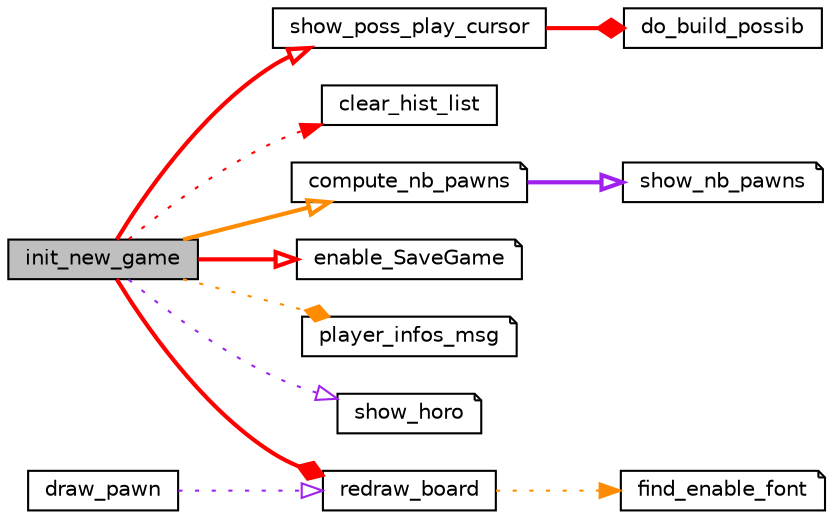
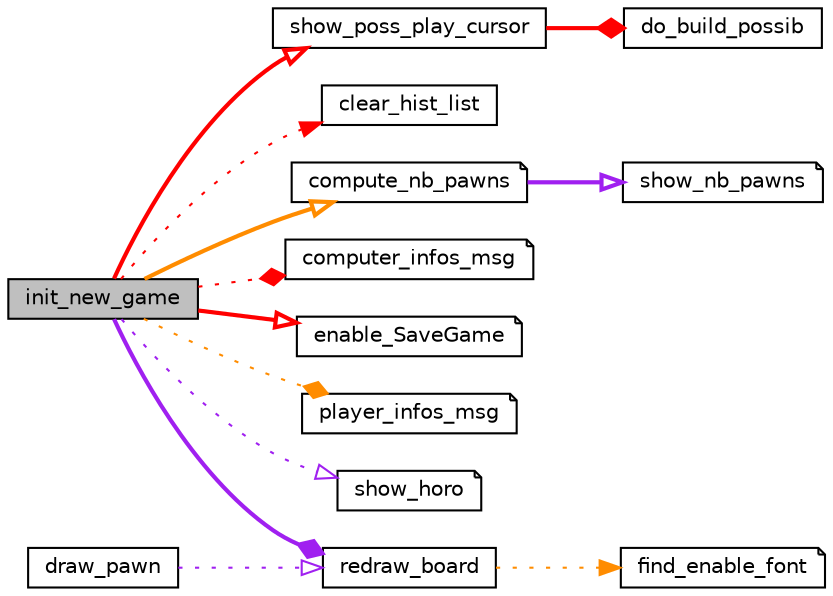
none -> (409, 259)
(195, 385) -> (189, 446)
